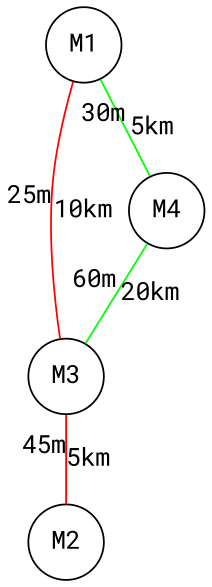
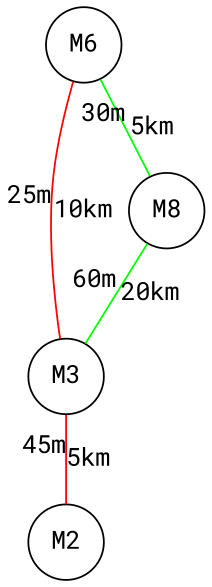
(84, 45) -> (84, 45)
(167, 211) -> (167, 211)
